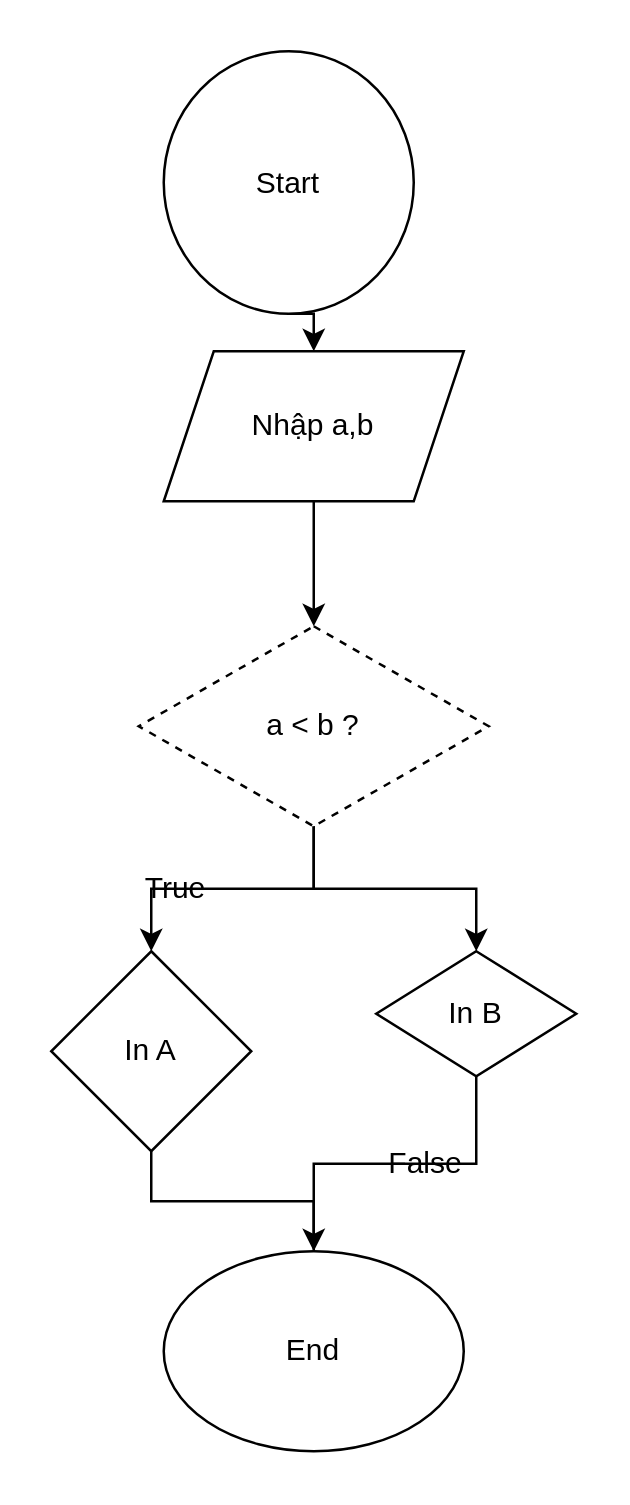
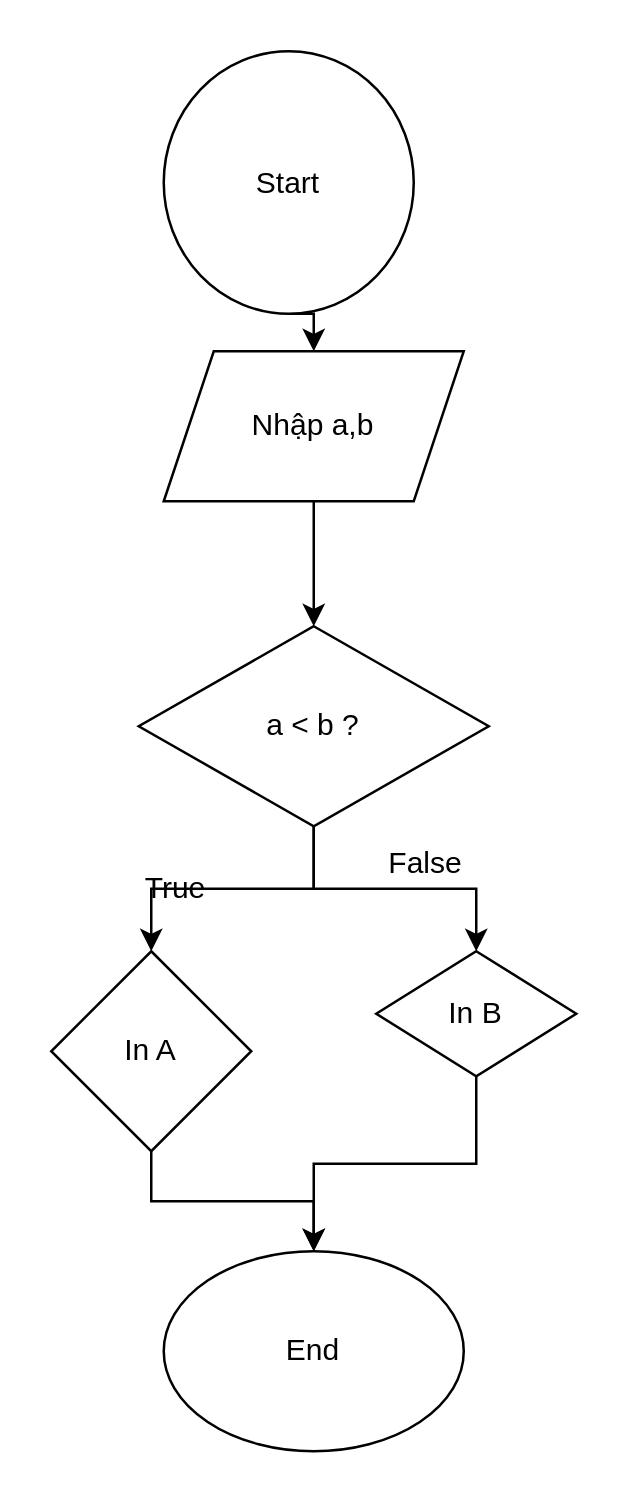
(314, 726) -> (314, 726)
(392, 1164) -> (392, 1164)
(426, 1164) -> (426, 864)
